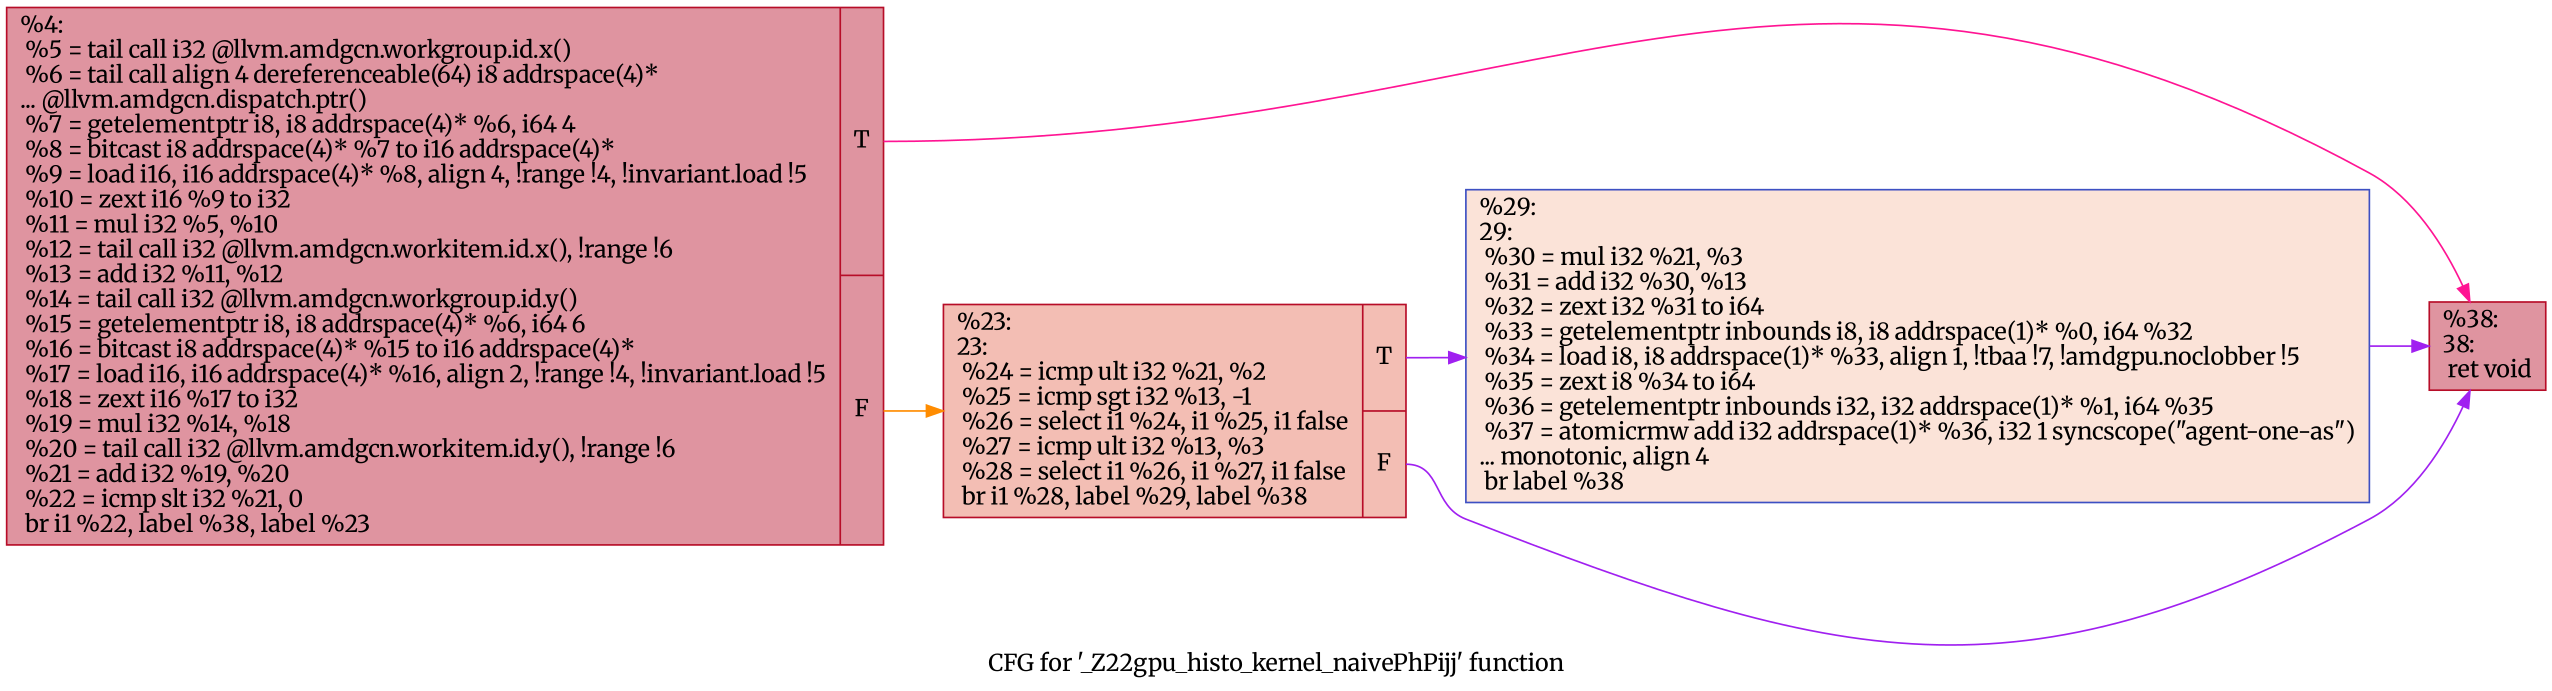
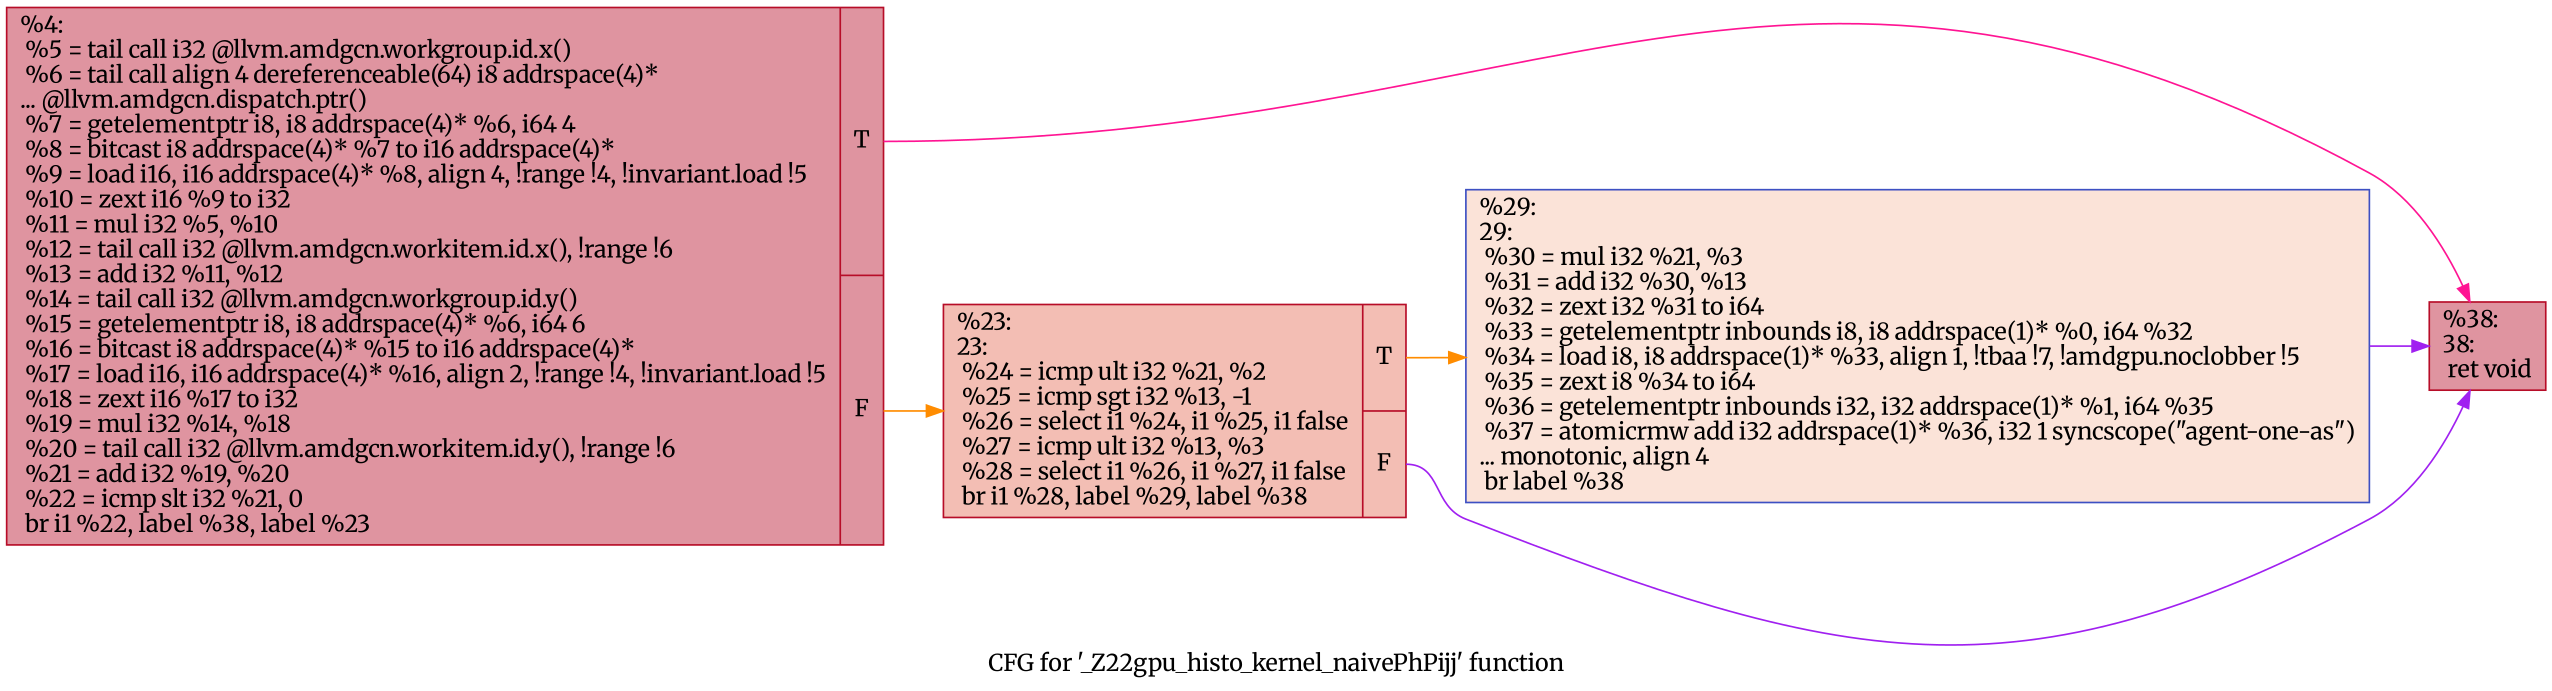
(1427, 358) -> (1427, 358)
